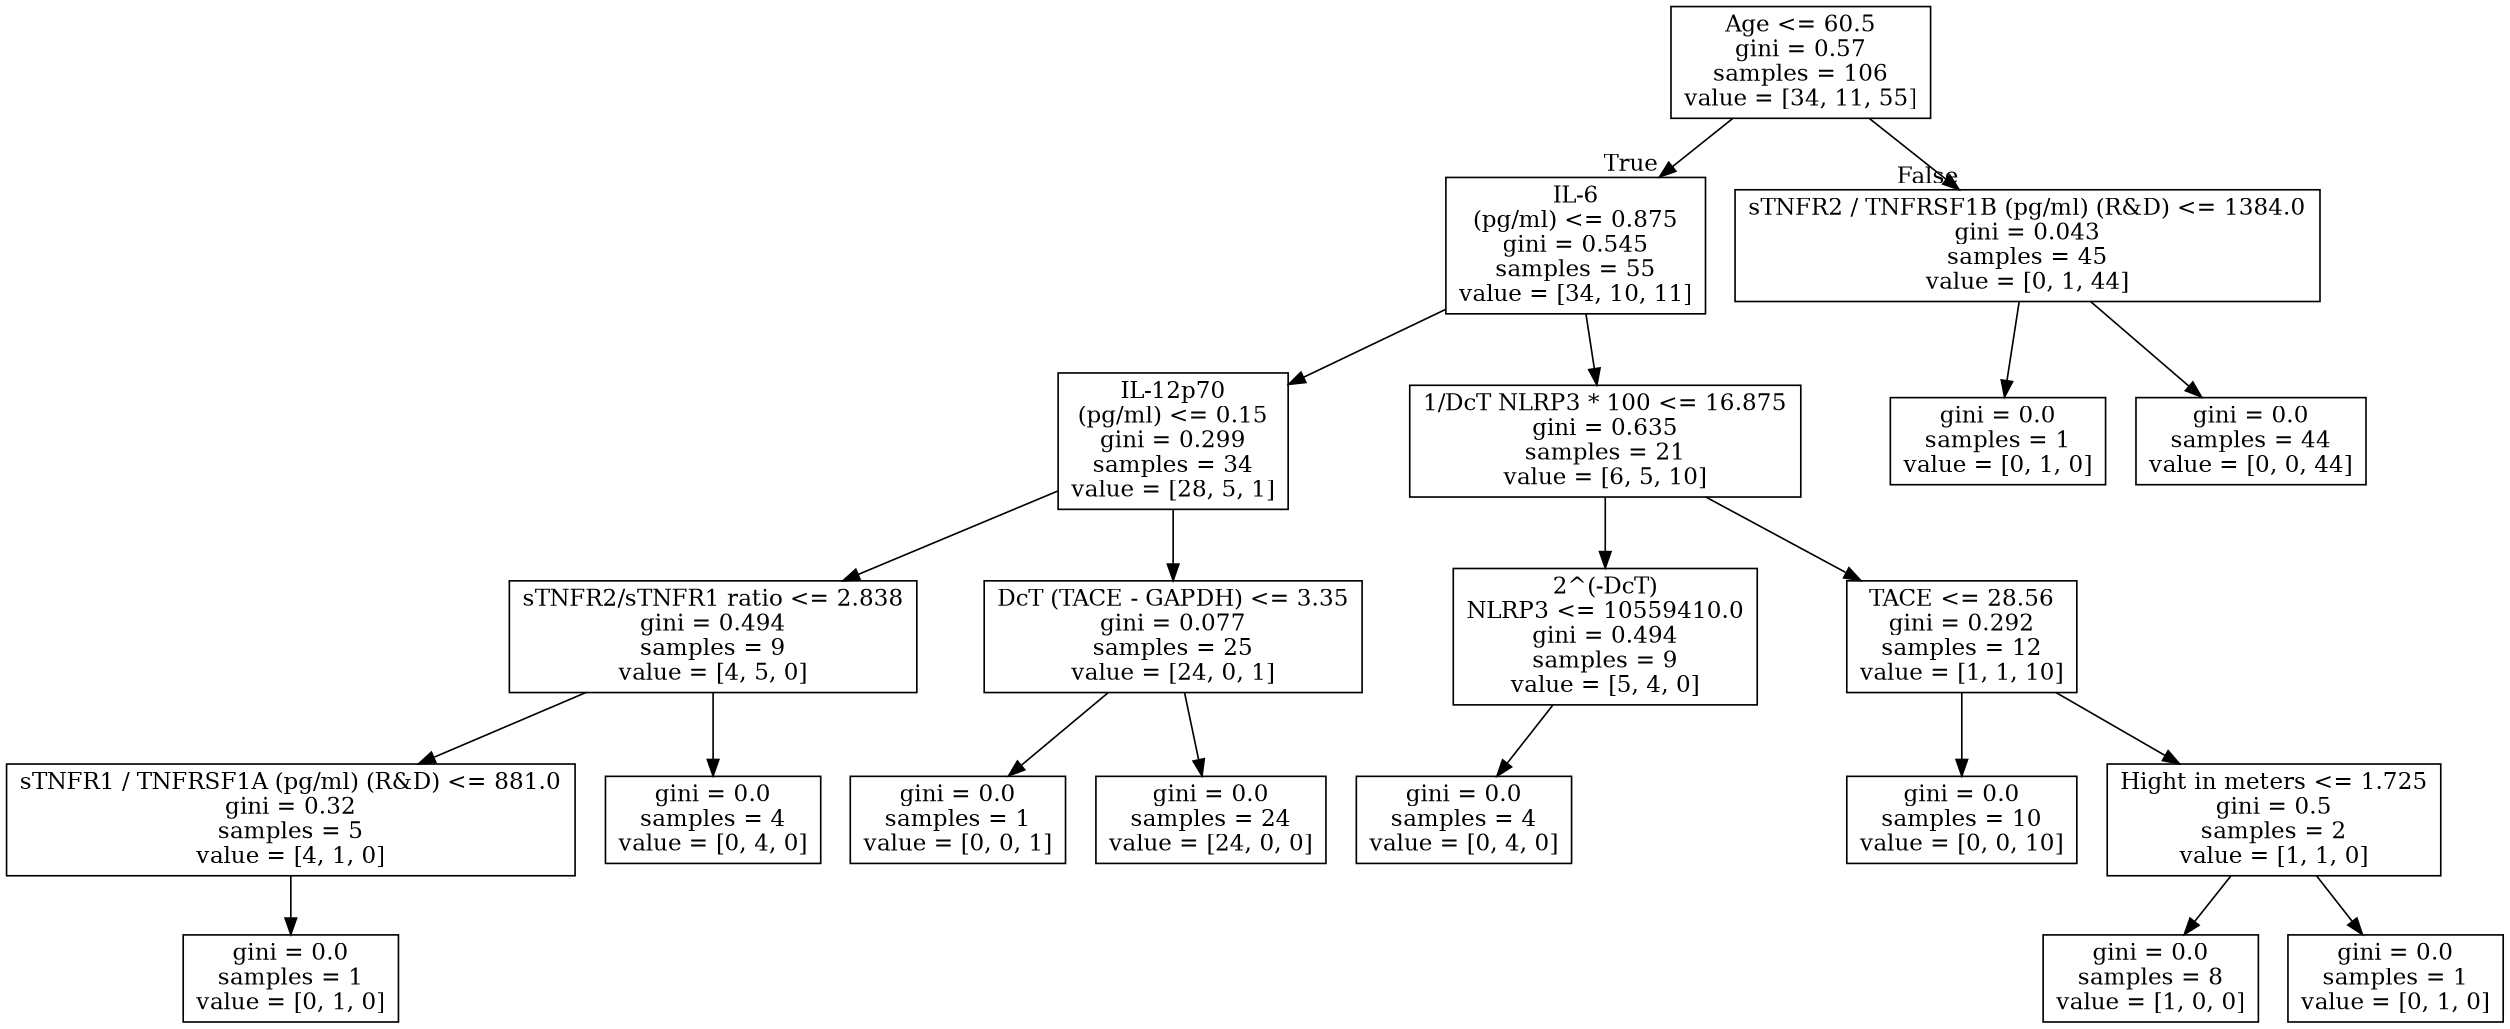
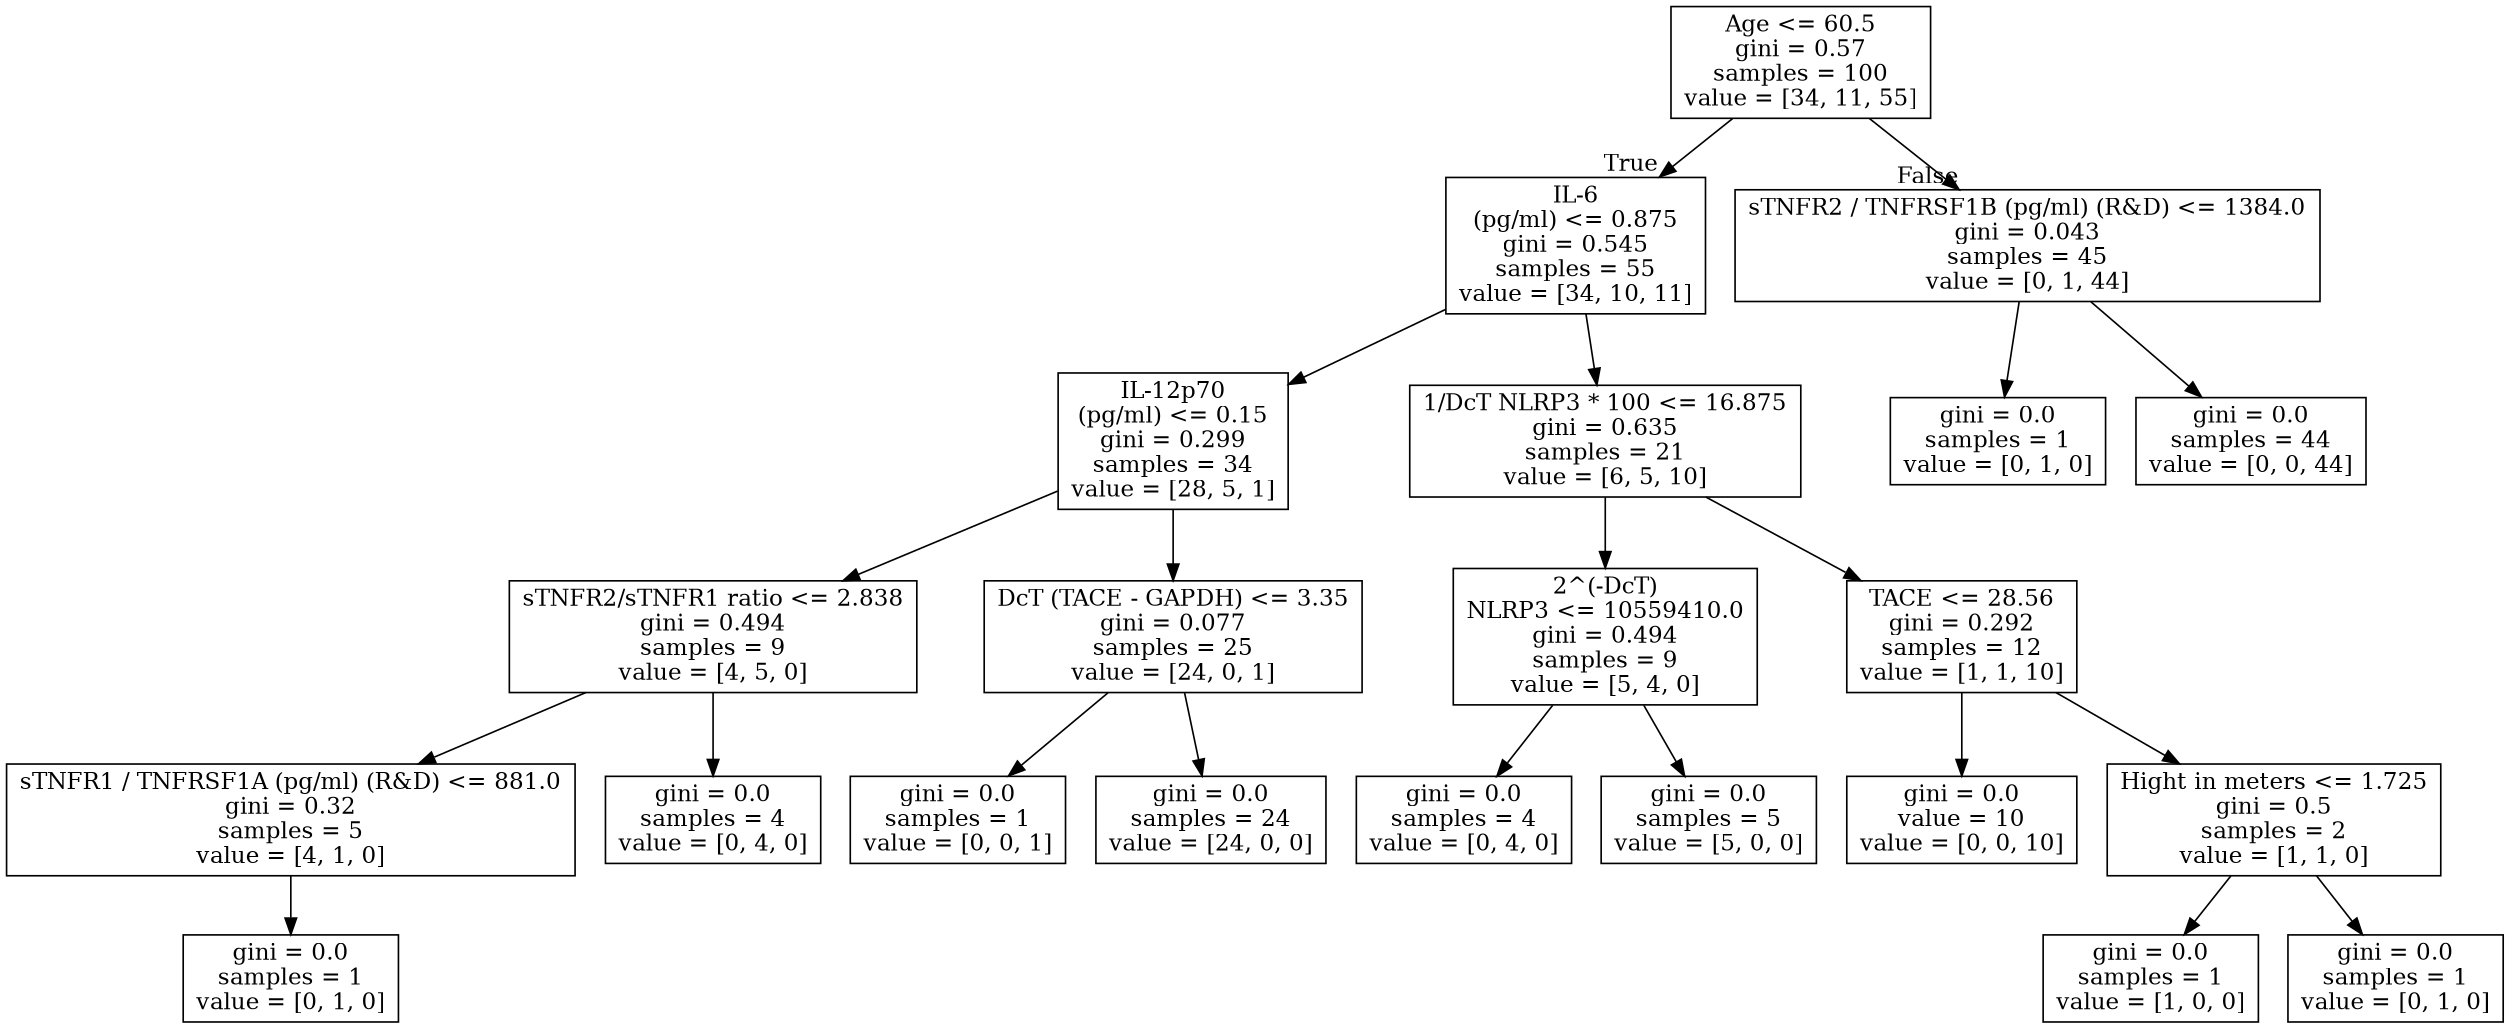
(1801, 62) -> (1801, 62)
none -> (1709, 820)
(1962, 820) -> (1962, 820)
(2151, 978) -> (2151, 978)
